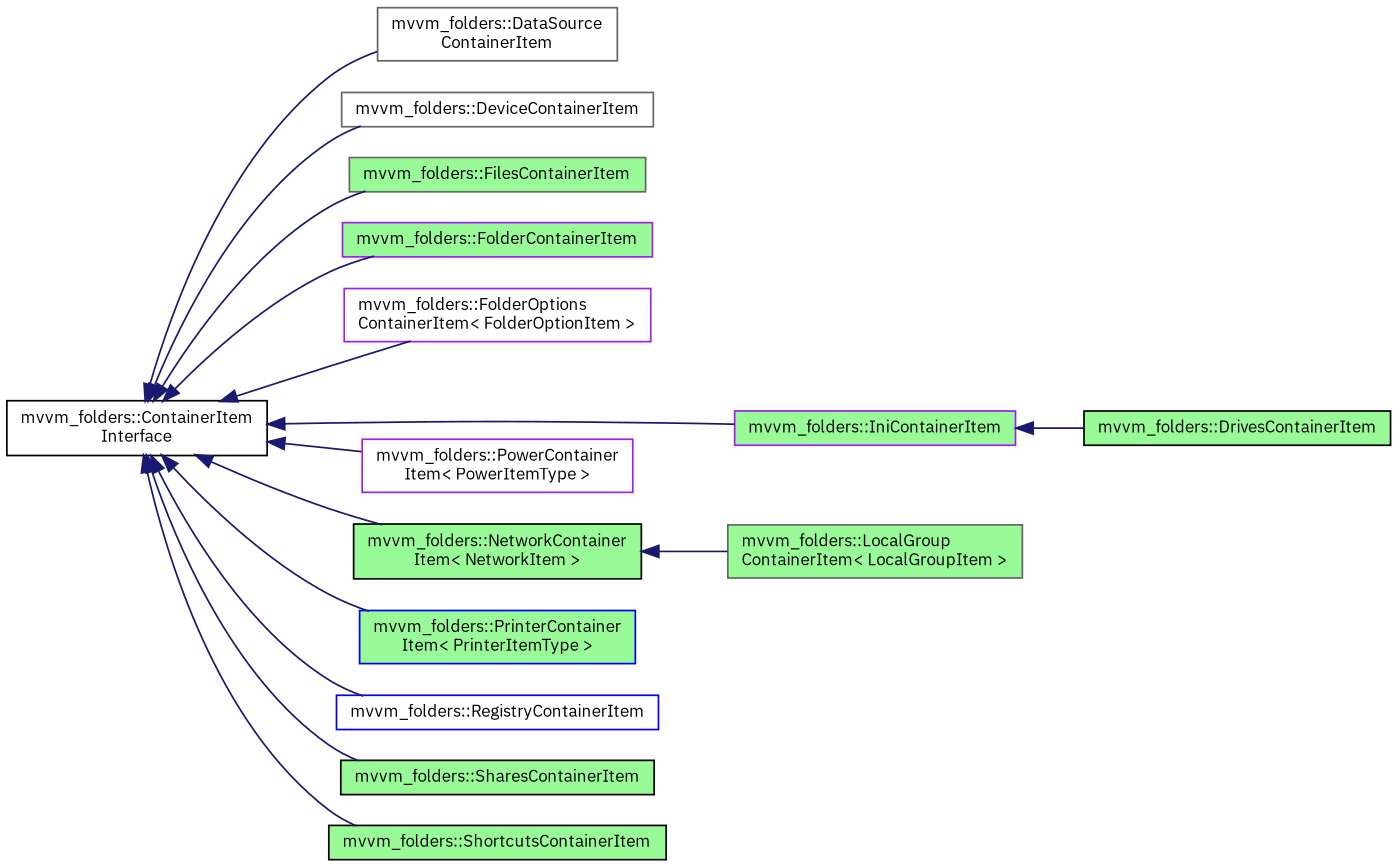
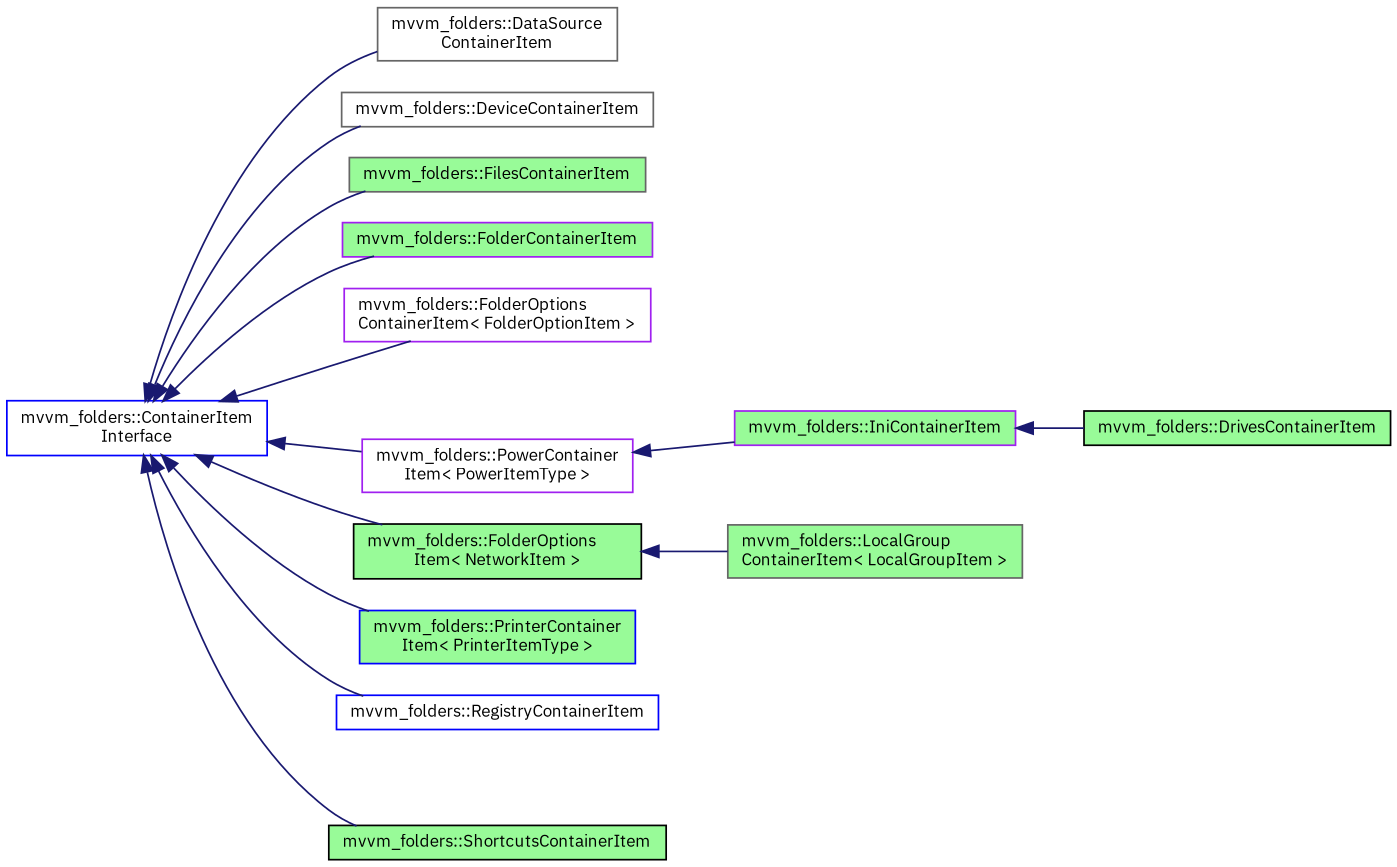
(510, 422) -> (692, 446)
(137, 428) -> (137, 428)
(497, 551) -> (497, 551)
(497, 777) -> none
